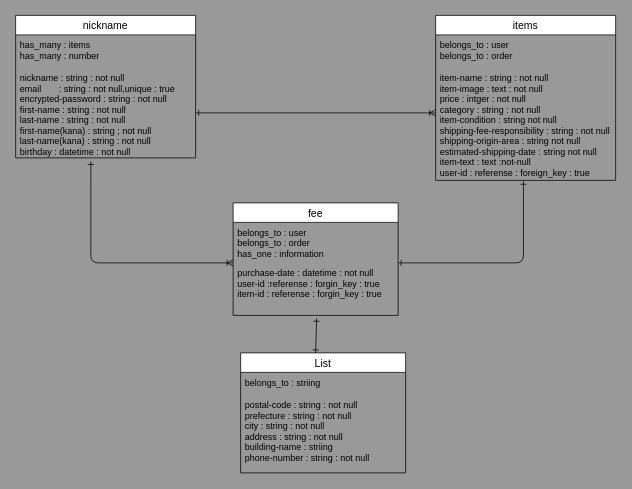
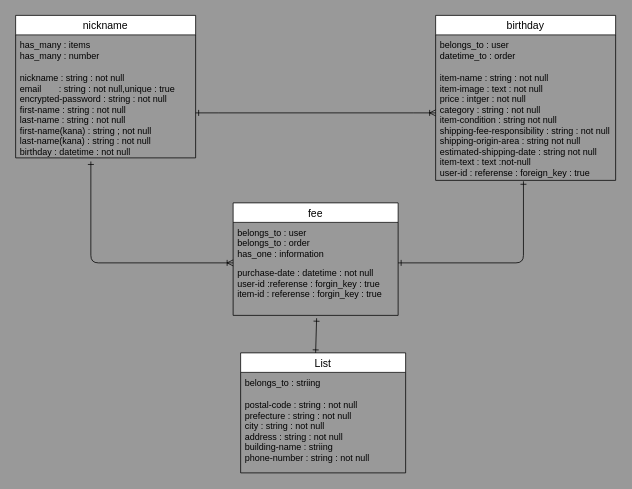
(525, 26) -> (525, 26)
(478, 45) -> (478, 45)
